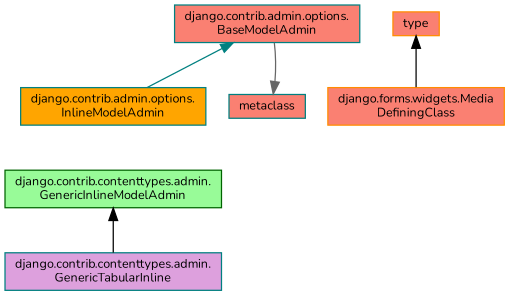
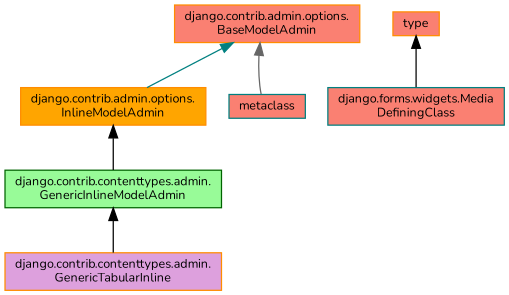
(267, 24) -> (267, 24)
(276, 62) -> (259, 75)
(113, 106) -> (113, 106)
(416, 106) -> (416, 106)
none -> (113, 154)
(113, 272) -> (113, 272)
